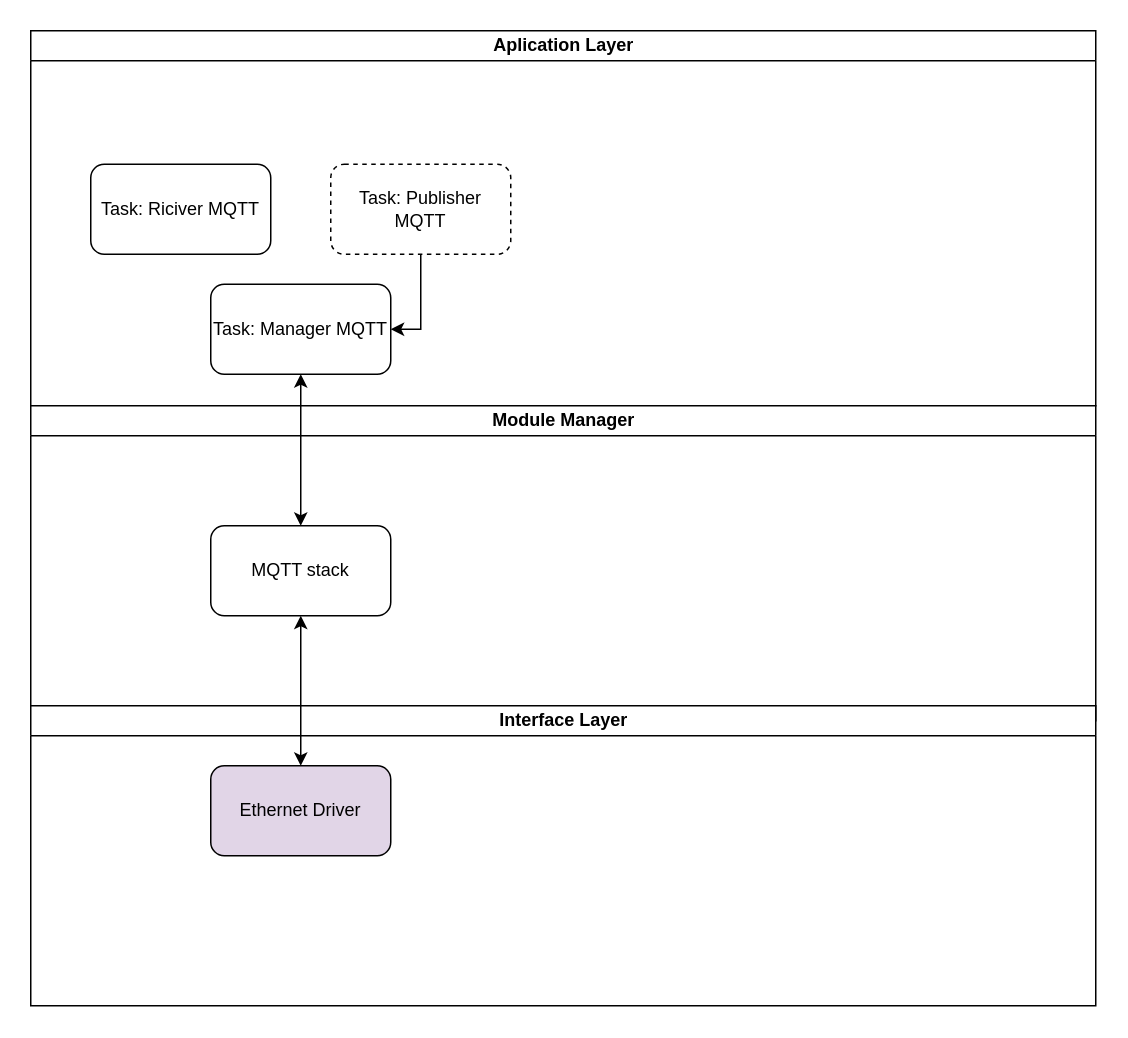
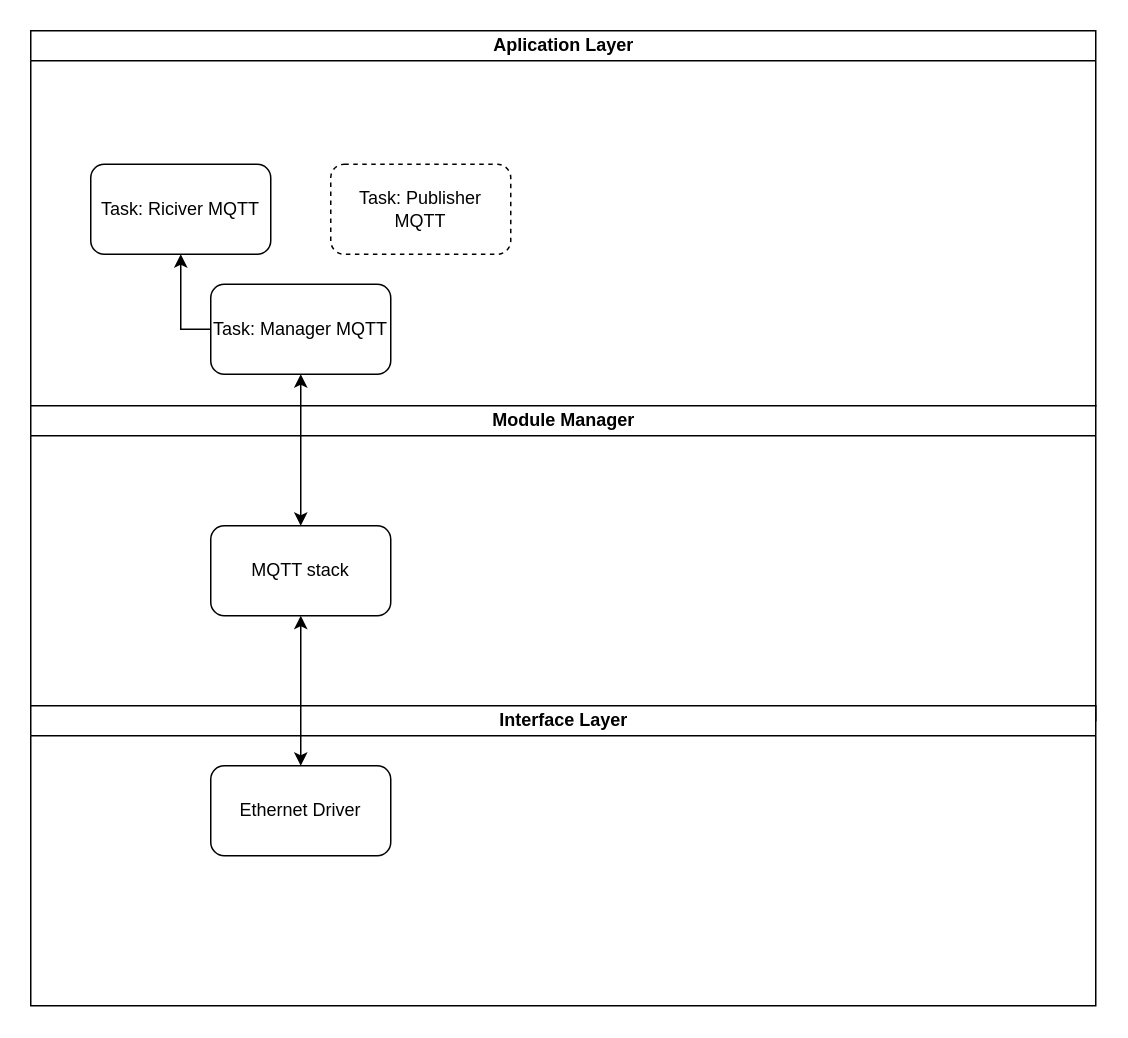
(421, 301) -> none
none -> (181, 312)
(301, 811) -> (301, 811)
